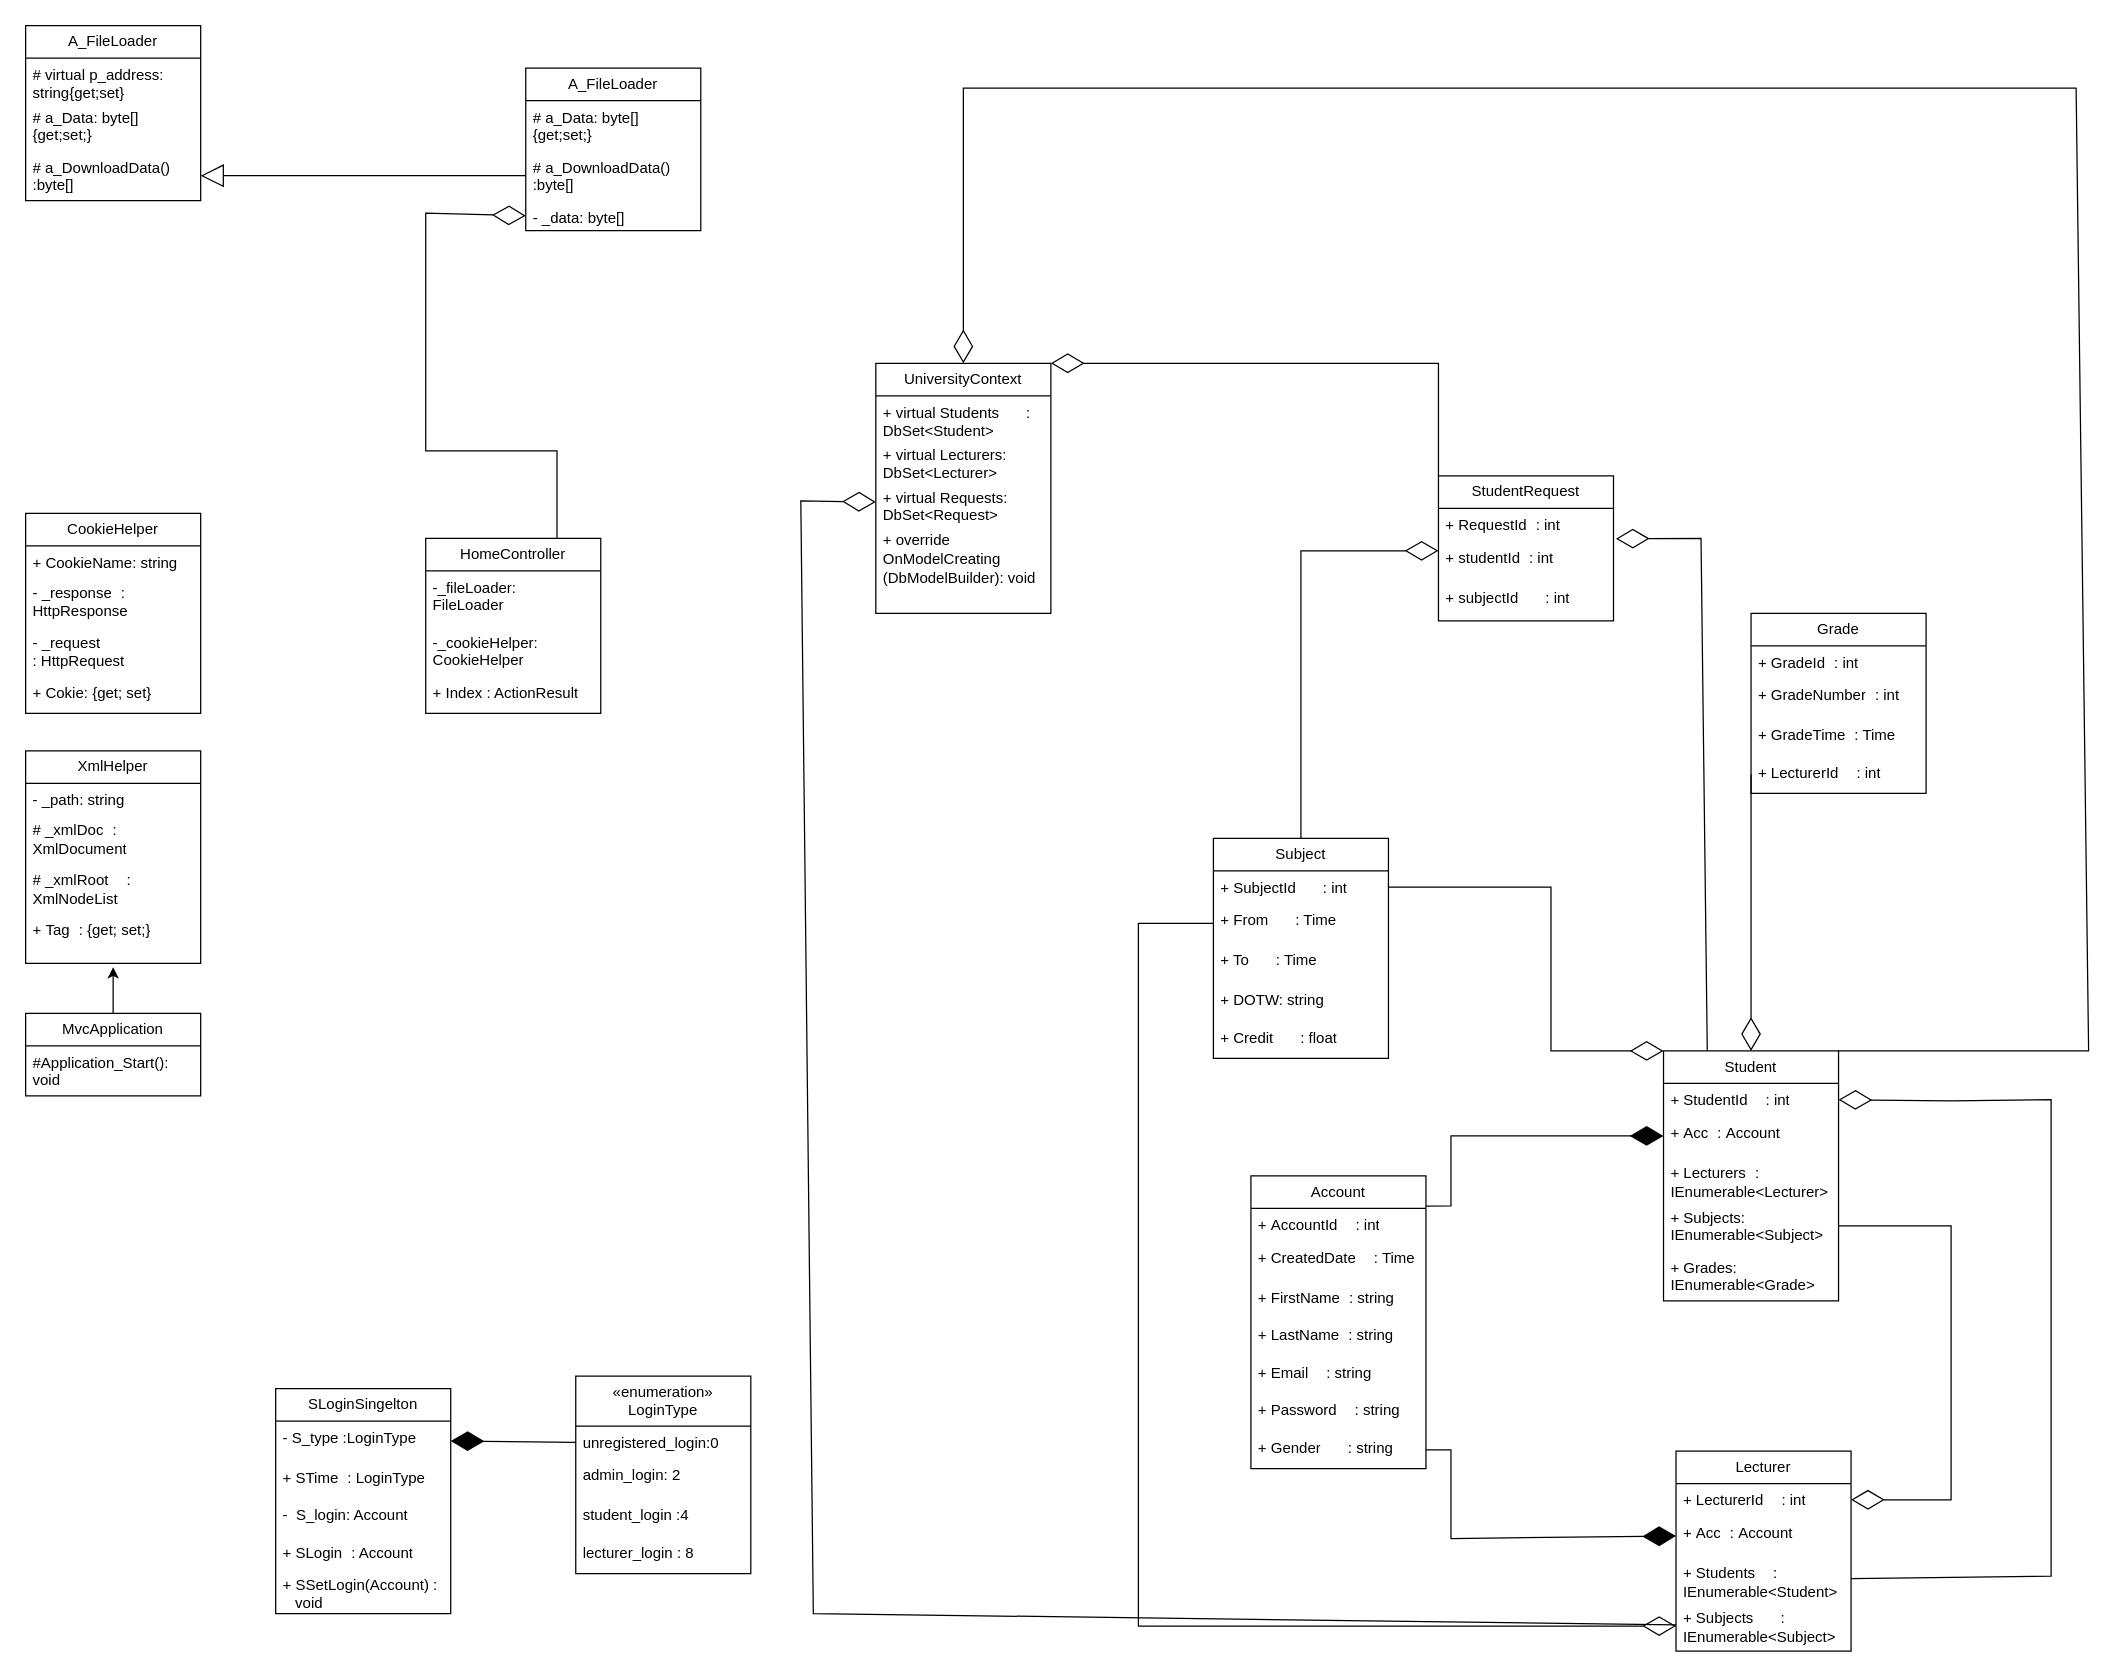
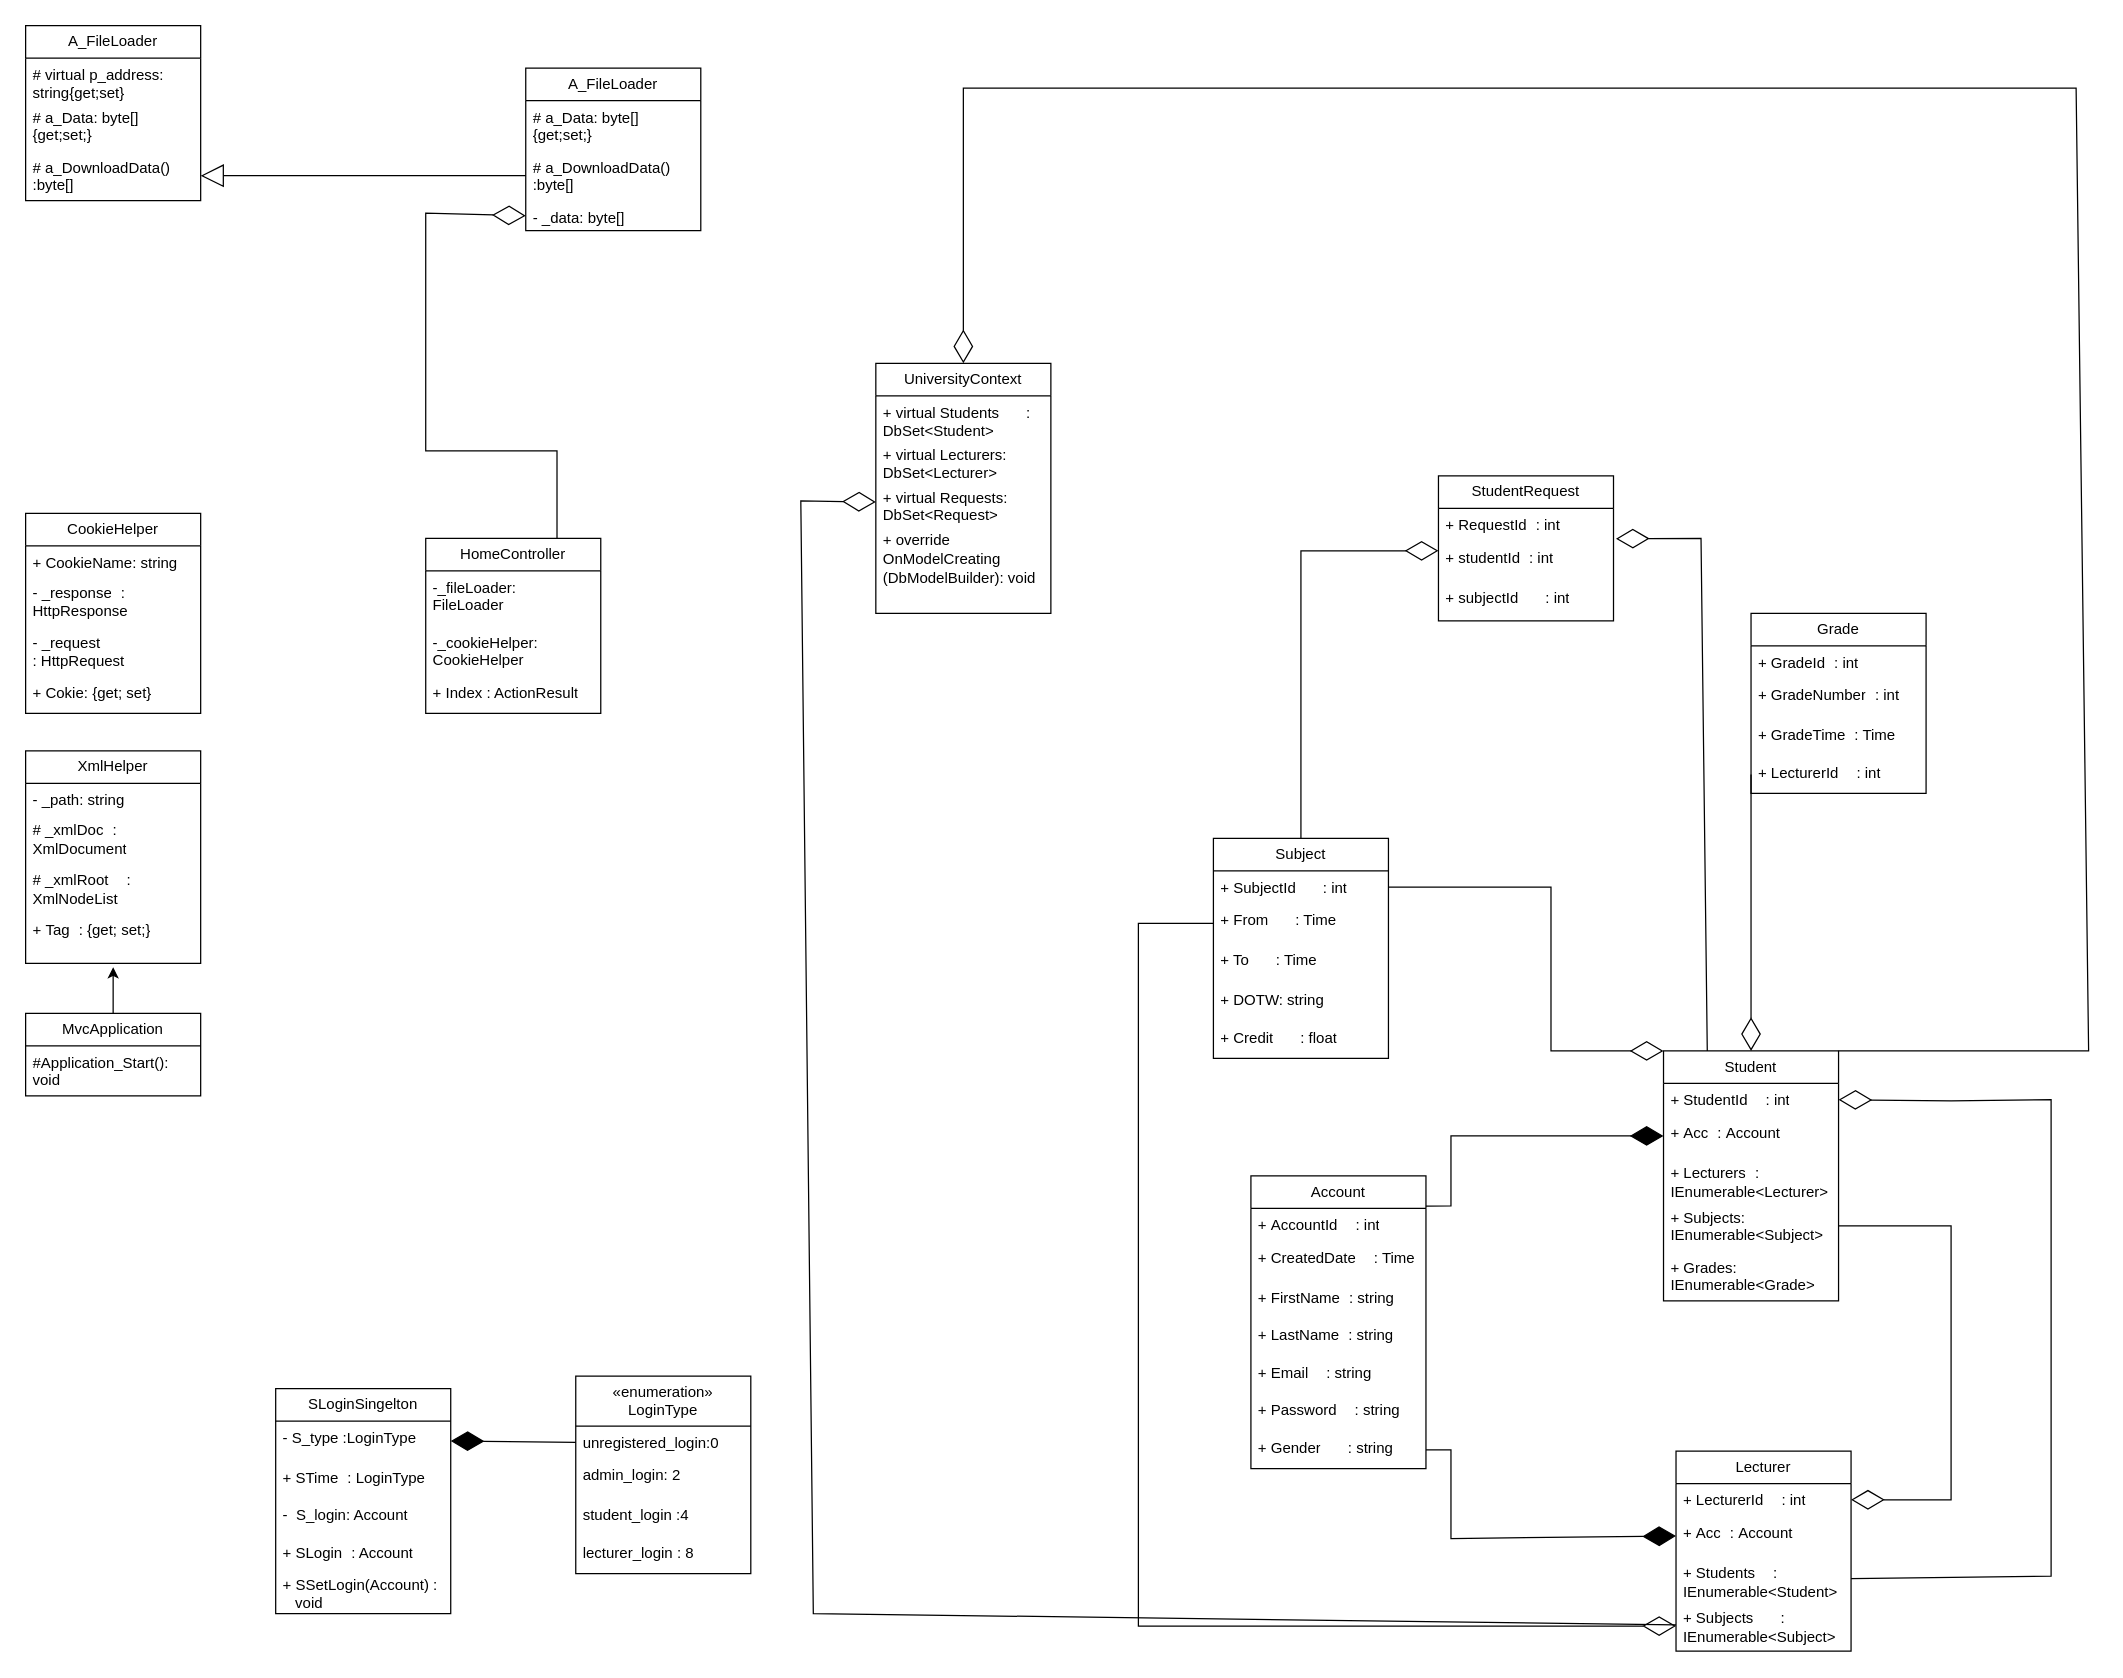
(1315, 363) -> none
